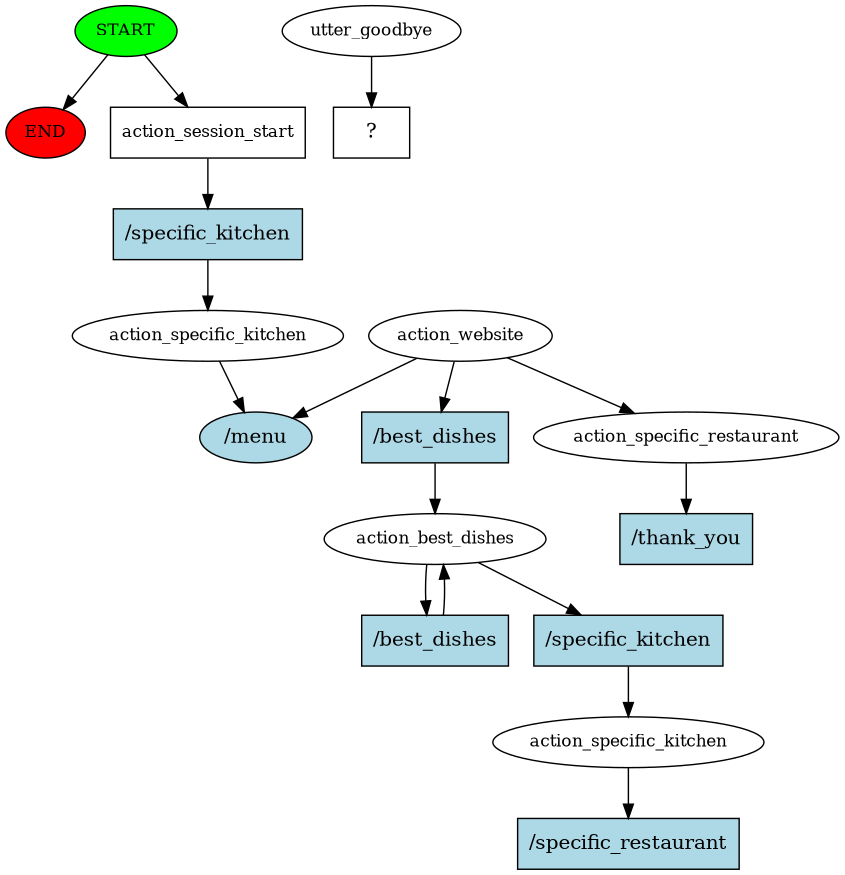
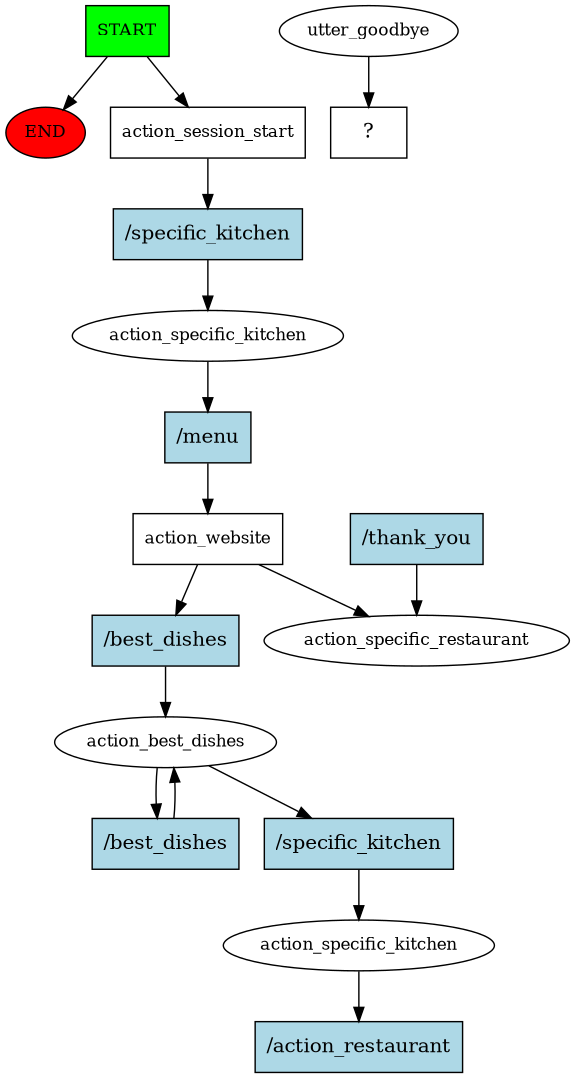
(126, 31) -> (127, 31)
(460, 336) -> (208, 539)
(361, 385) -> (208, 481)
(256, 437) -> (208, 437)
(686, 481) -> (417, 583)
(628, 844) -> (359, 1047)
